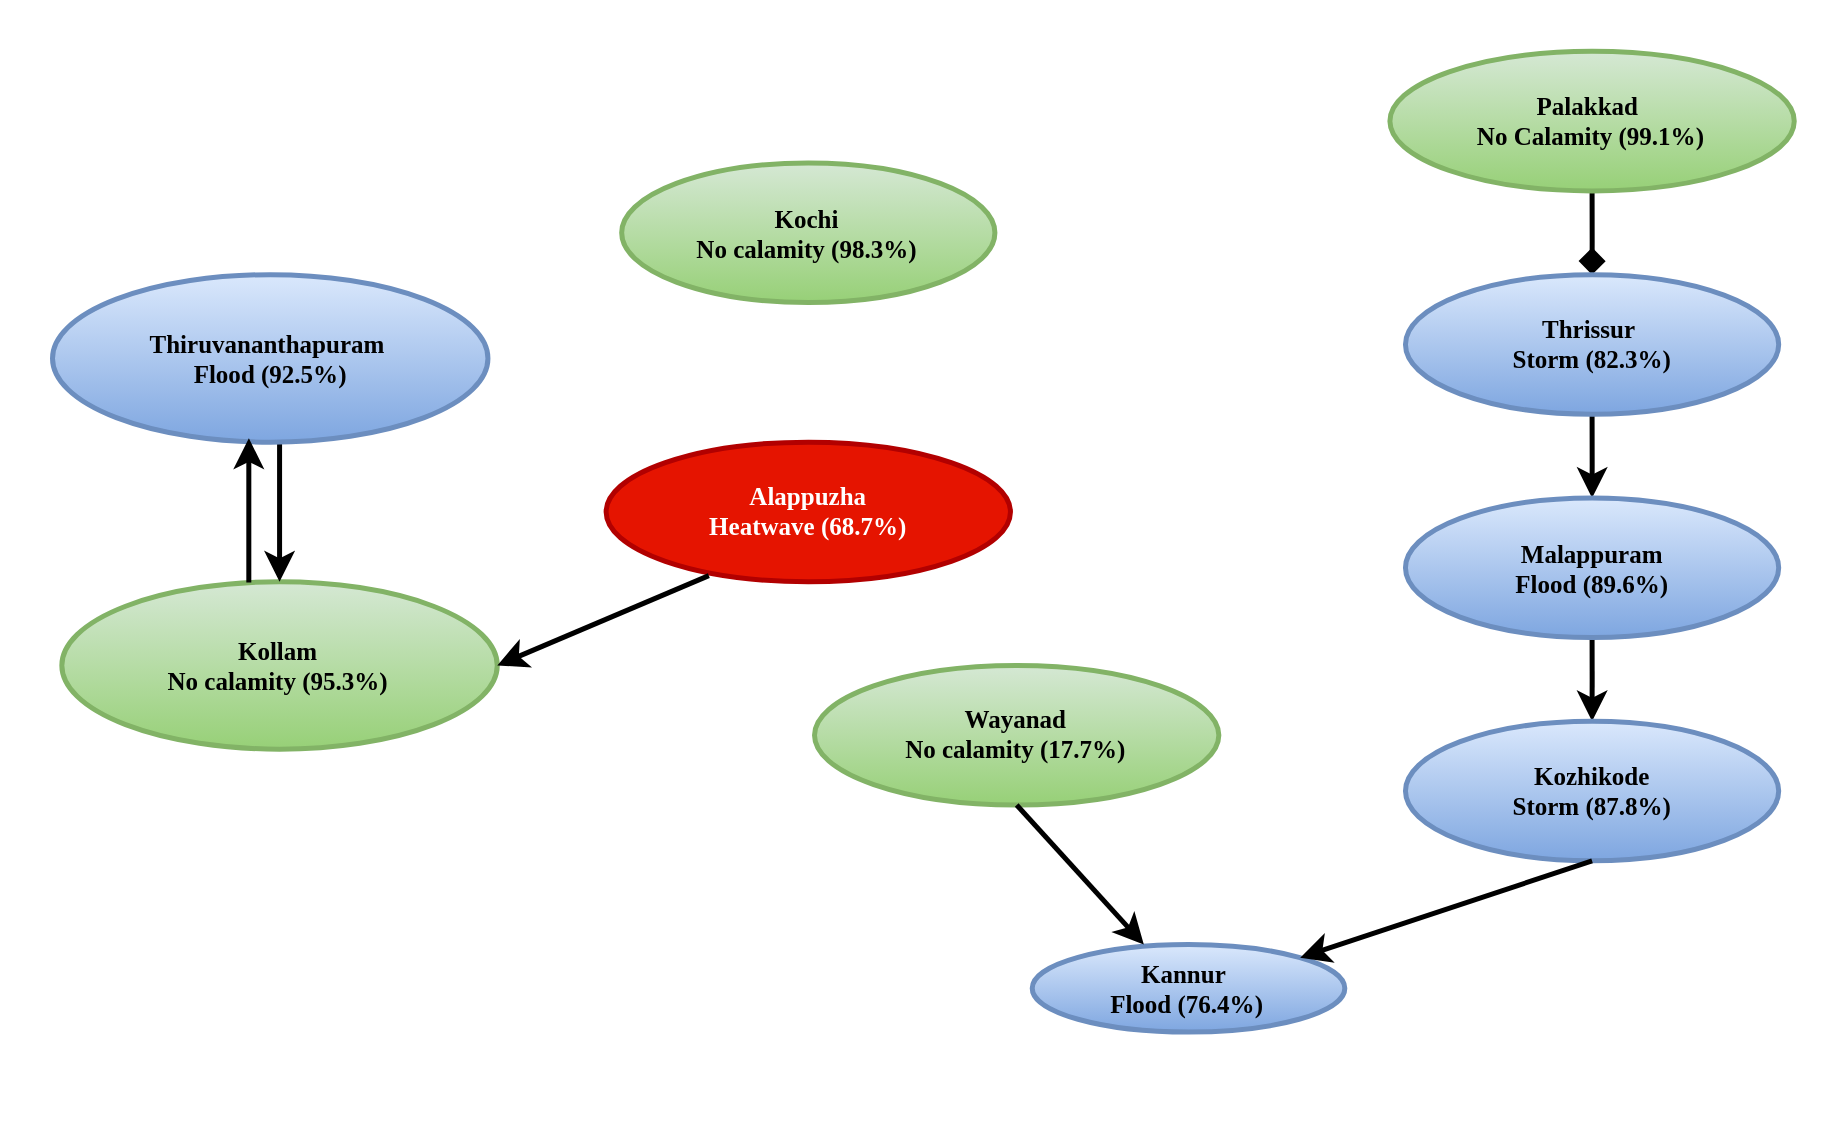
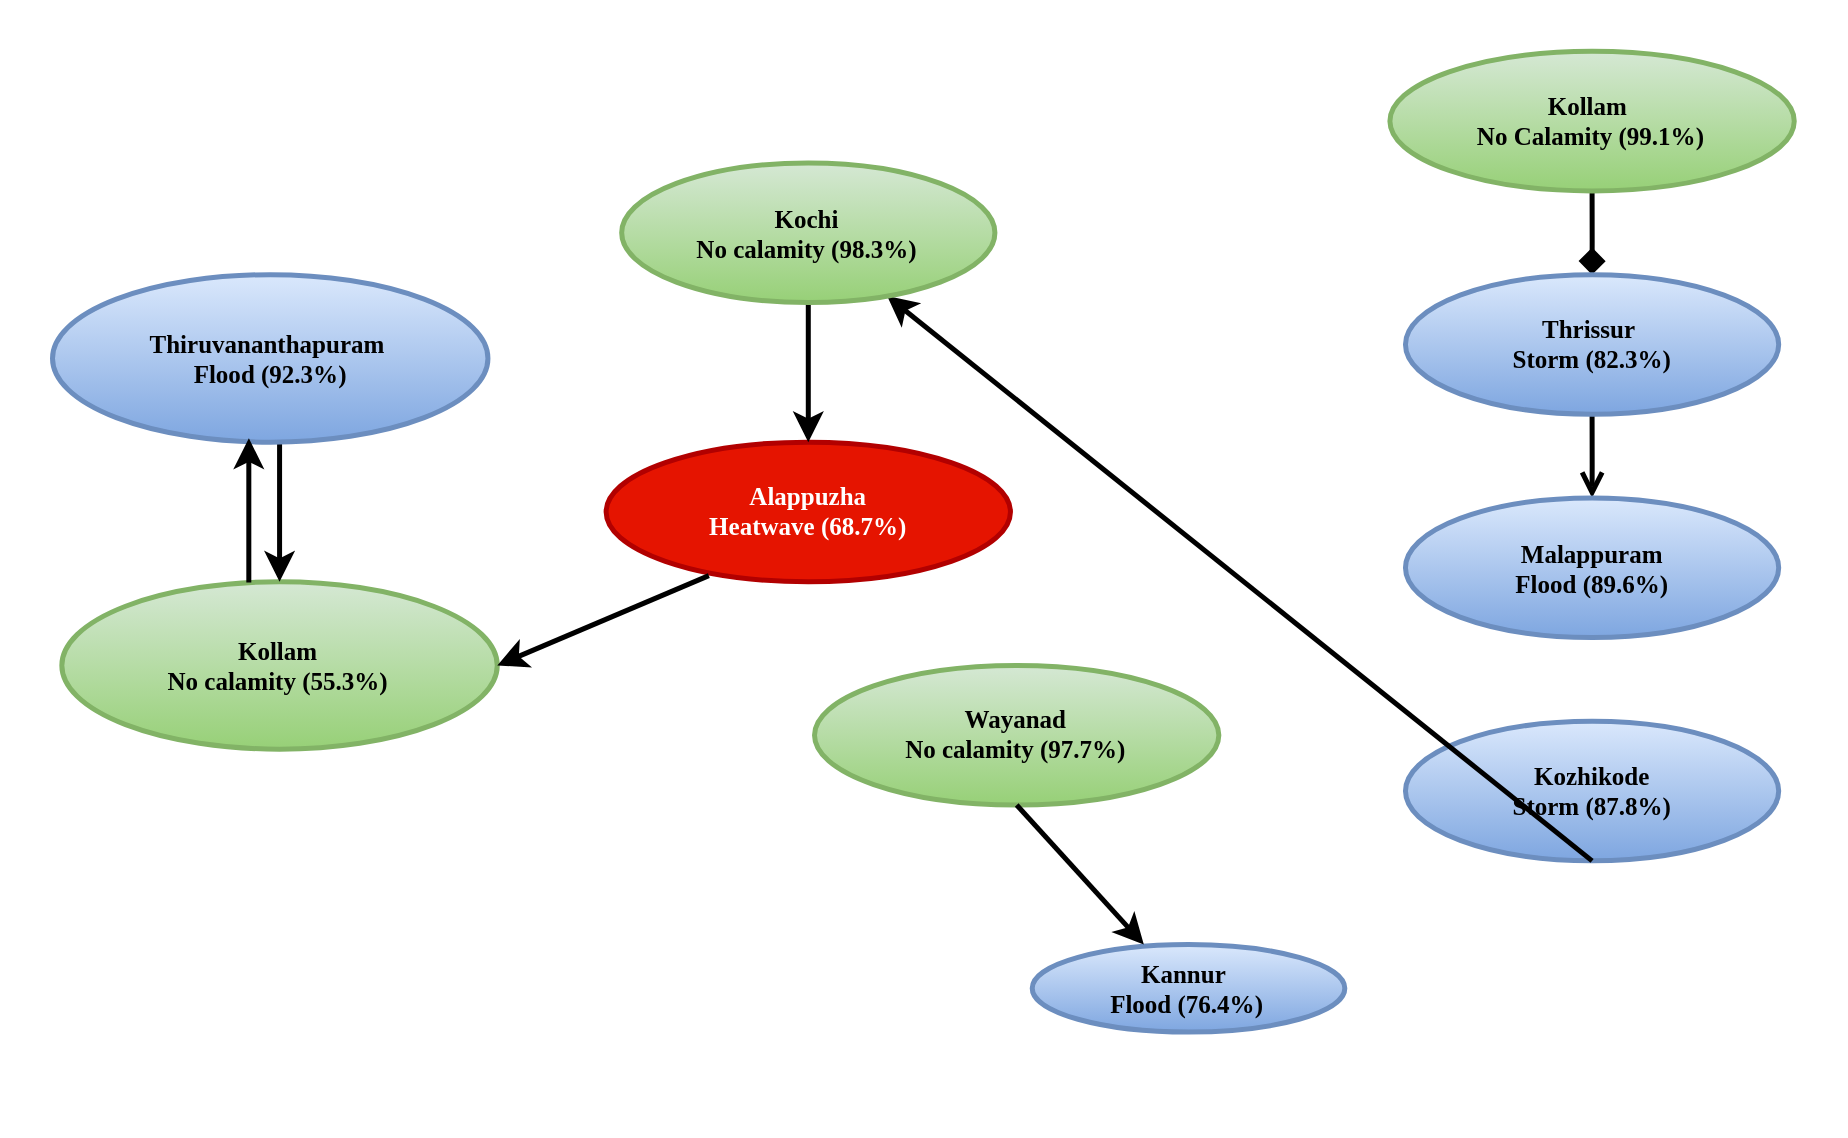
(1591, 121) -> (1591, 121)
(271, 359) -> (271, 359)
none -> (808, 362)
(1592, 474) -> (1592, 477)
(279, 666) -> (279, 666)
(1592, 685) -> none
(1016, 734) -> (1016, 734)
(1456, 906) -> (1247, 585)
